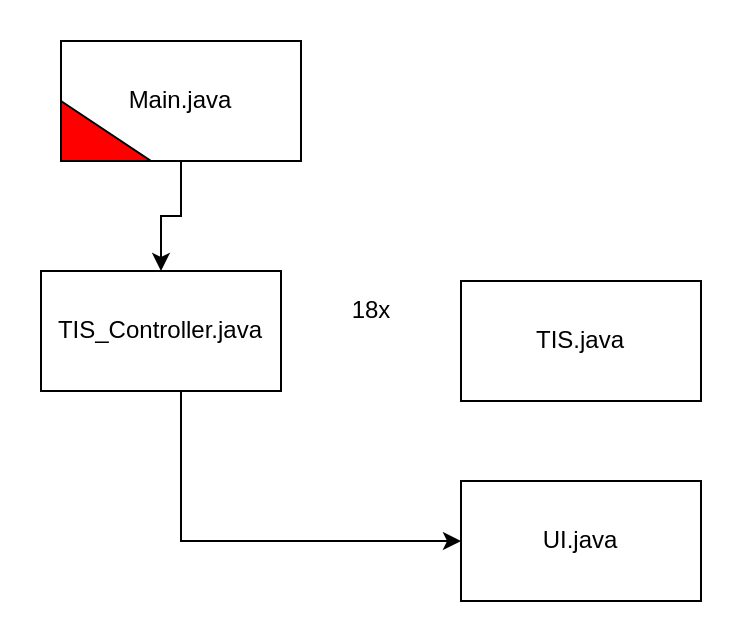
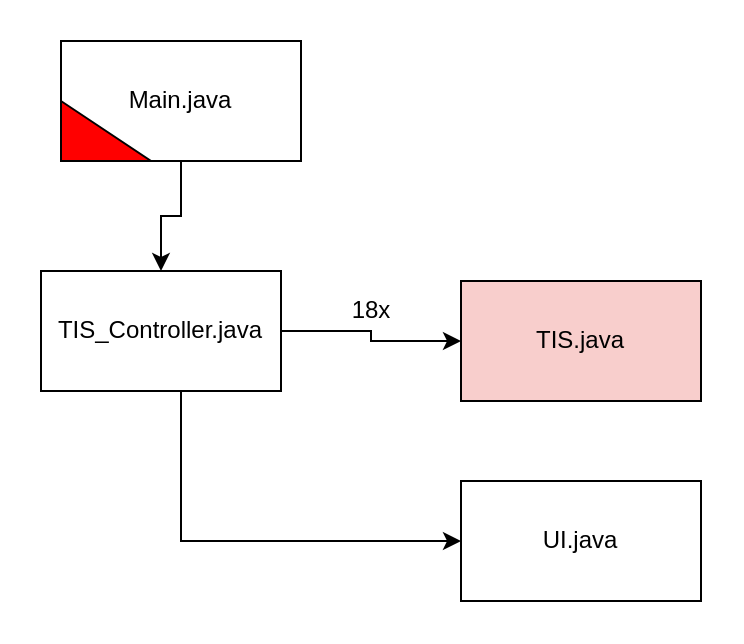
none -> (369, 331)
(581, 341) -> (581, 341)
